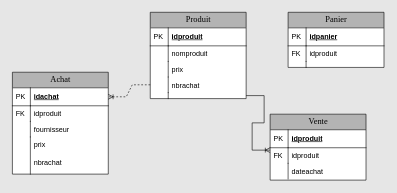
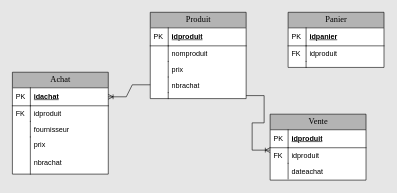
(130, 90) -> (130, 90)
